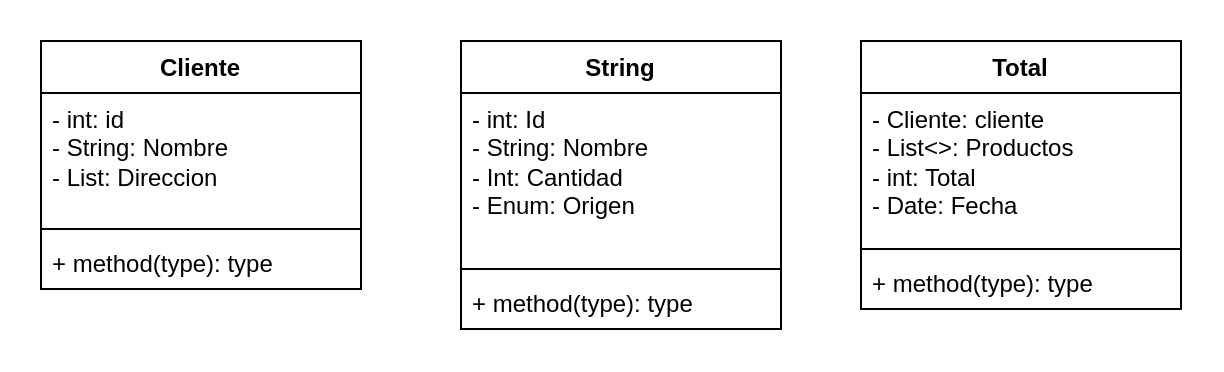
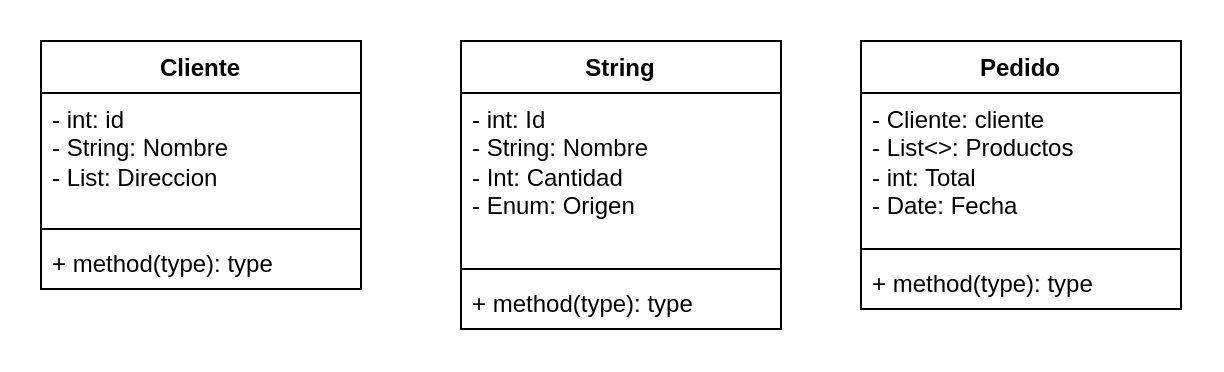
(1021, 69) -> (1021, 69)
